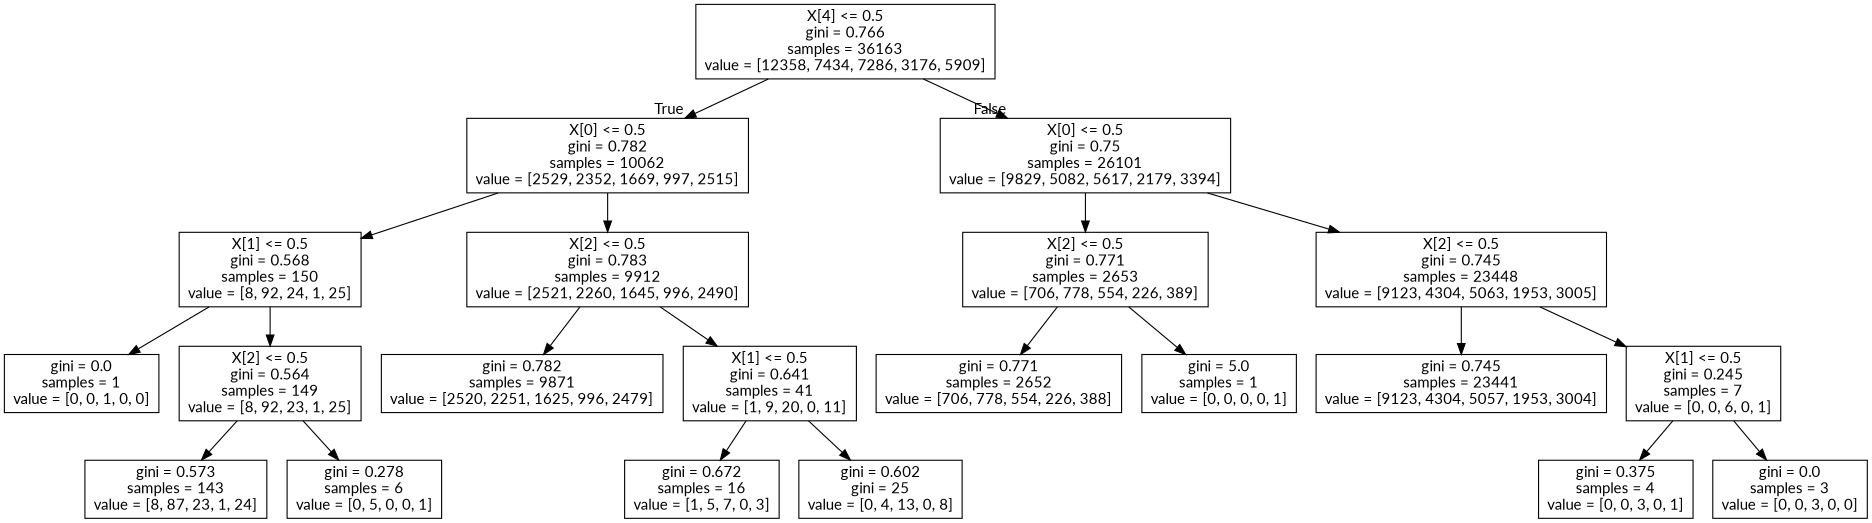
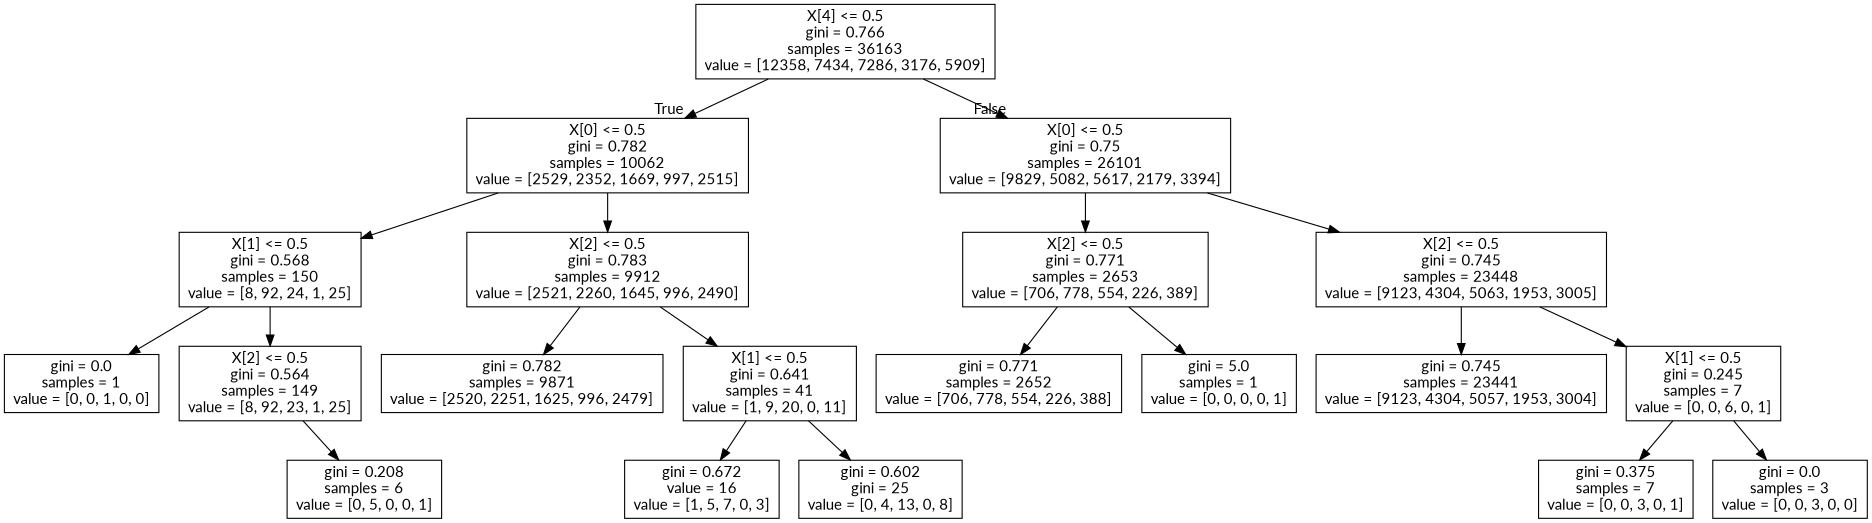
(176, 489) -> none
(364, 489) -> (364, 489)
(702, 489) -> (702, 489)
(1616, 489) -> (1616, 489)
